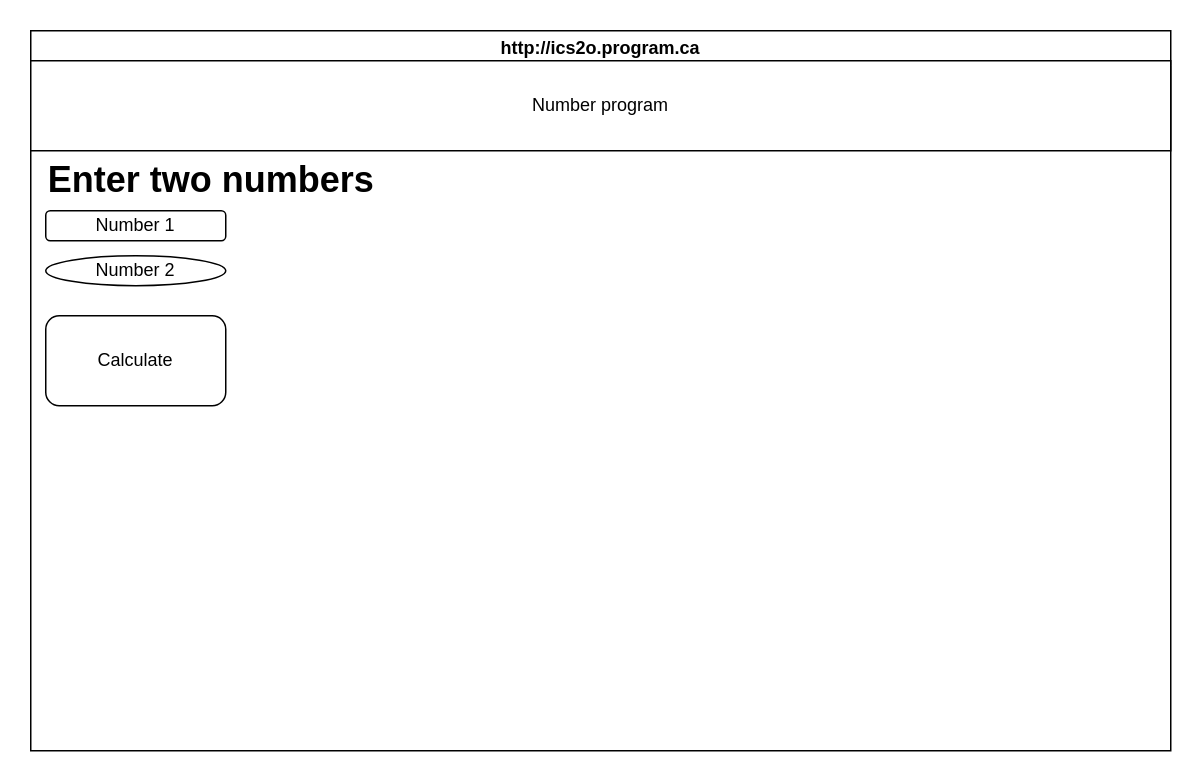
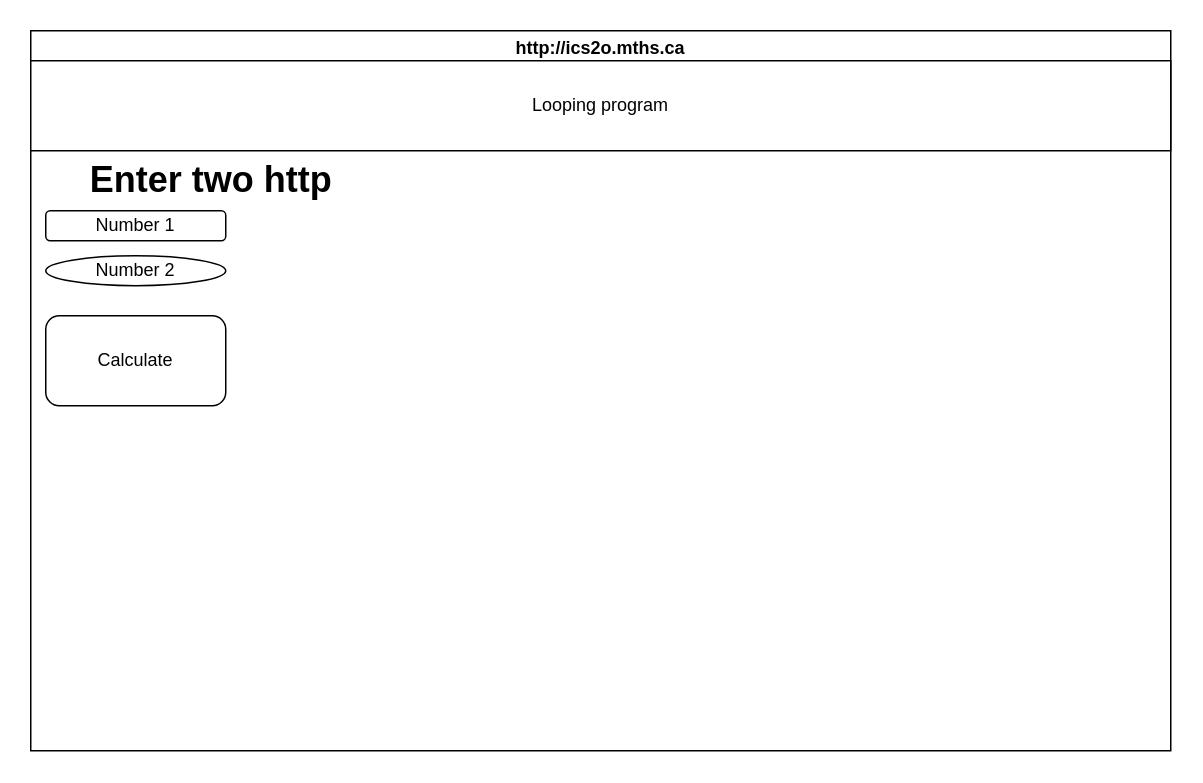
(601, 49) -> (601, 49)
(601, 106) -> (601, 106)
(212, 181) -> (212, 181)
